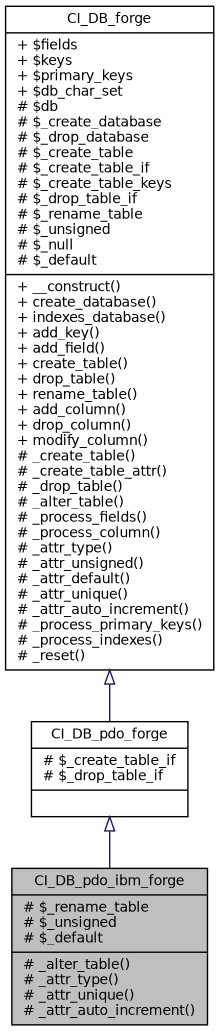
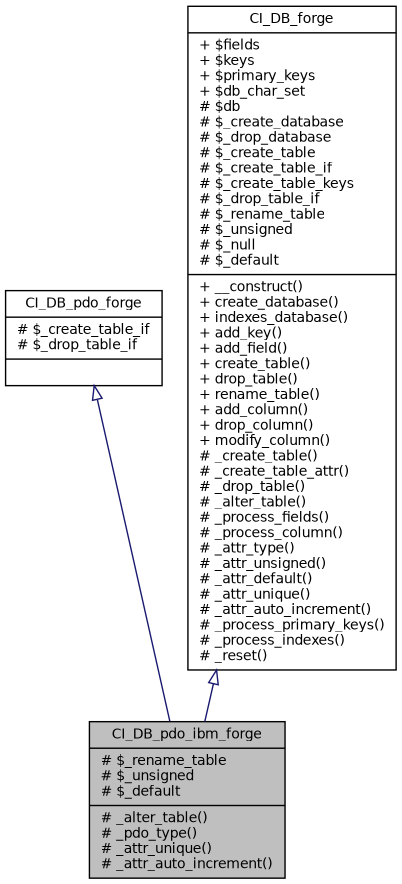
(110, 703) -> (209, 703)
(71, 980) -> (150, 833)
